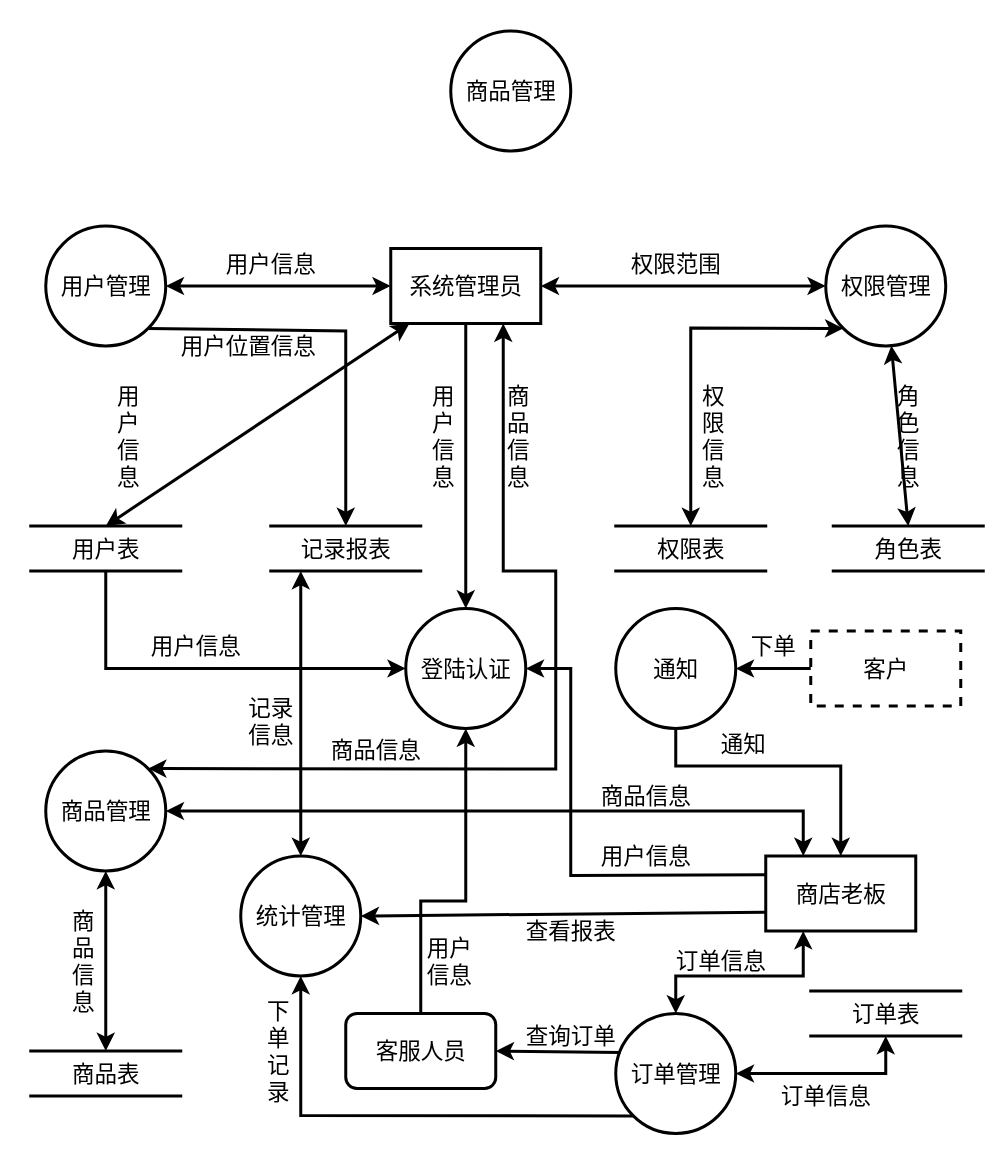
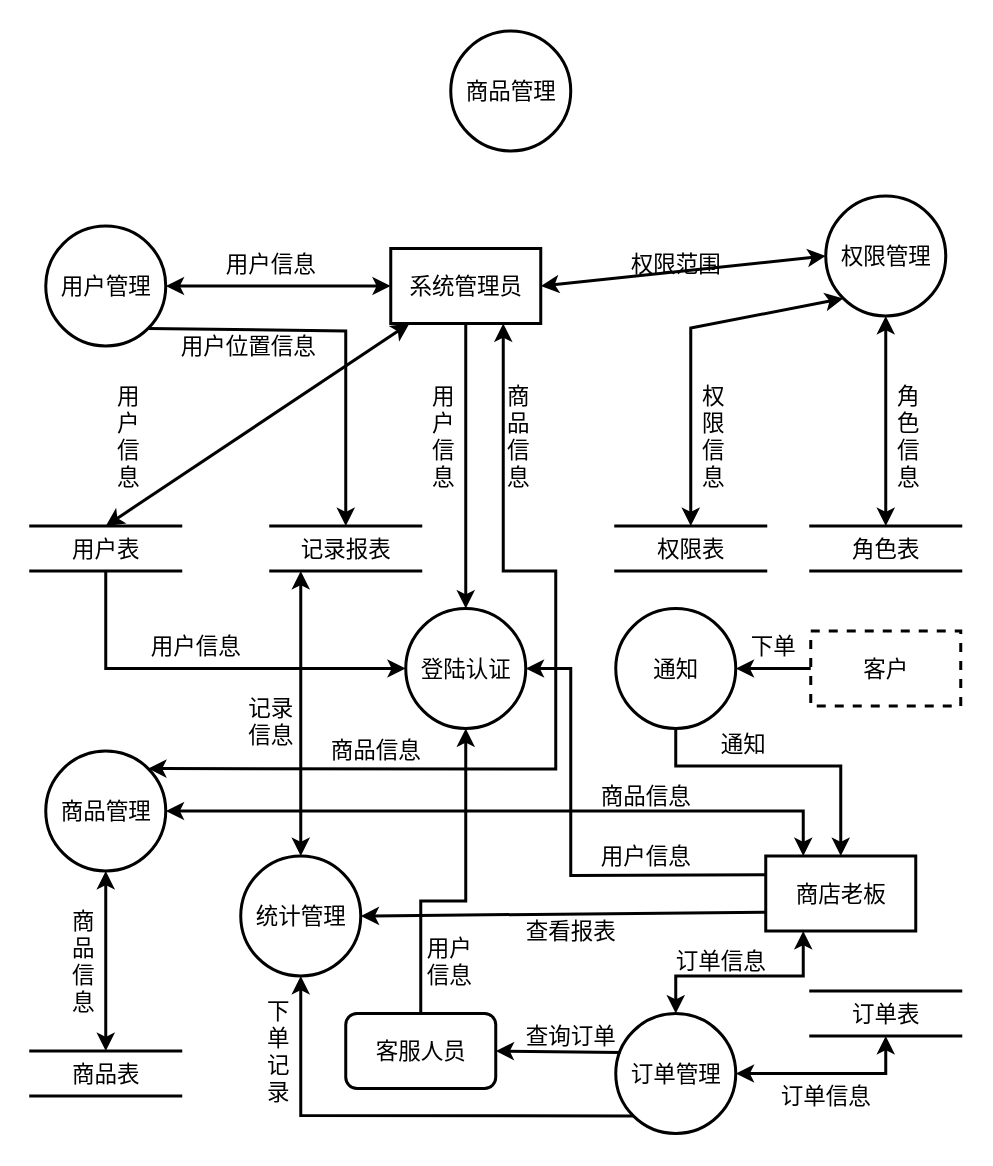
(886, 286) -> (886, 256)
(908, 548) -> (886, 548)
